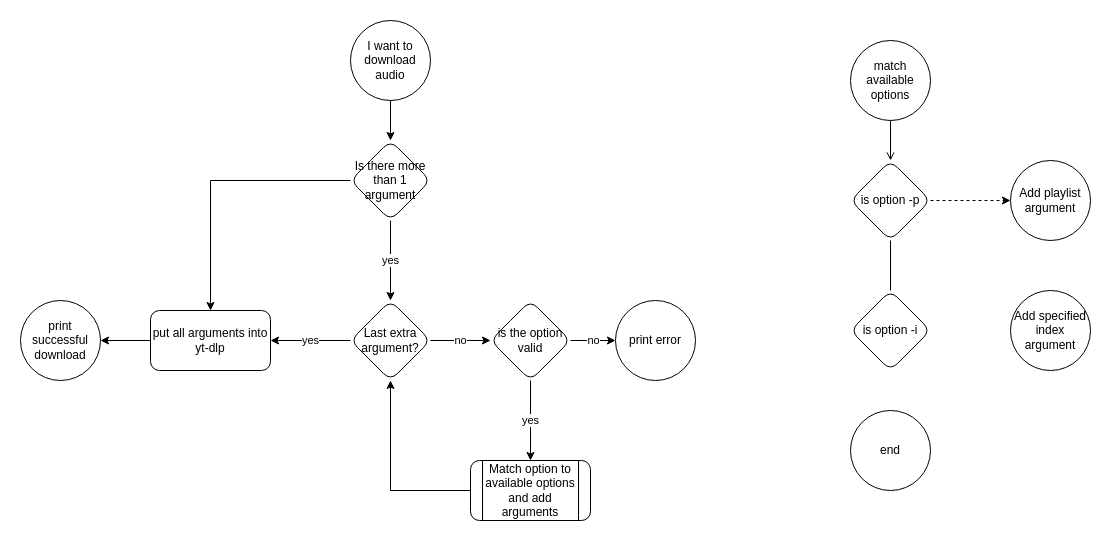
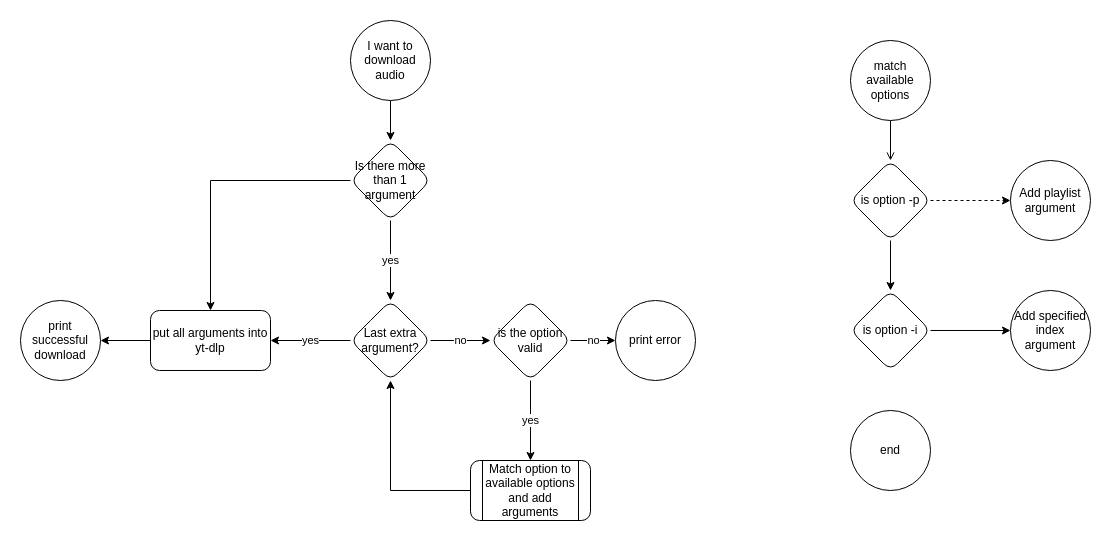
(891, 285) -> (891, 282)
none -> (967, 331)
